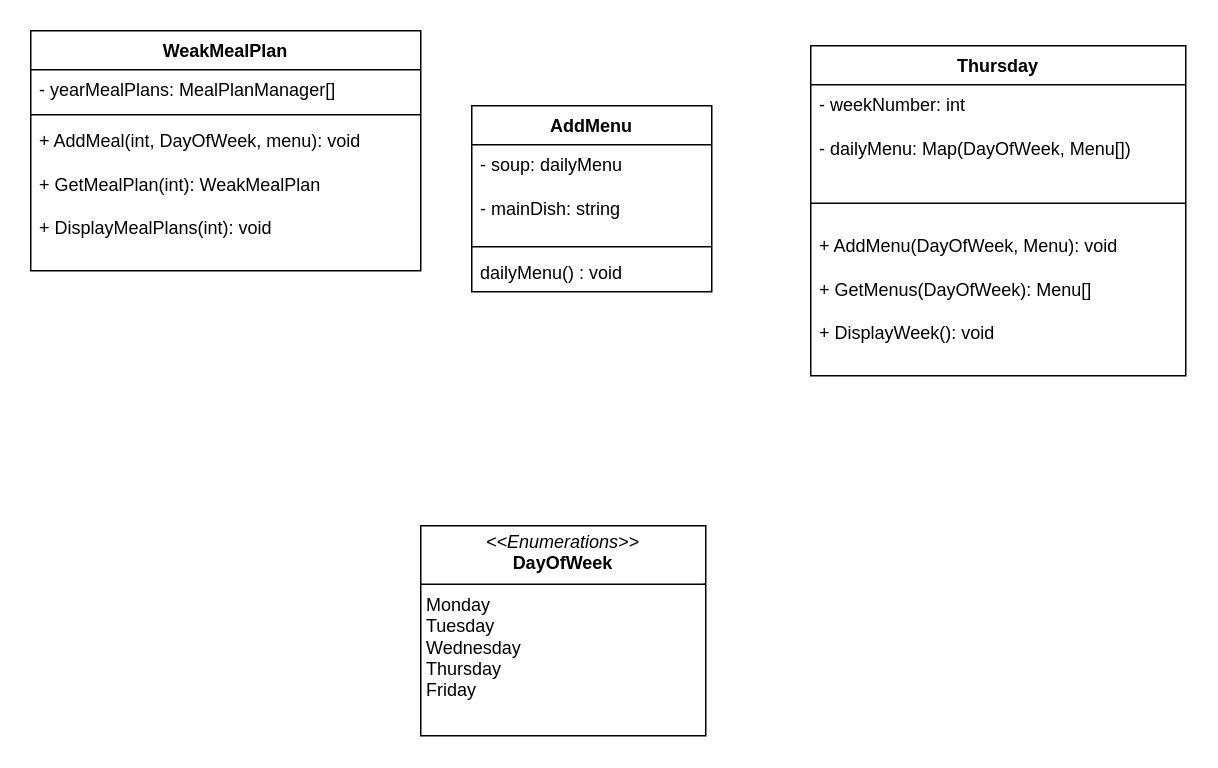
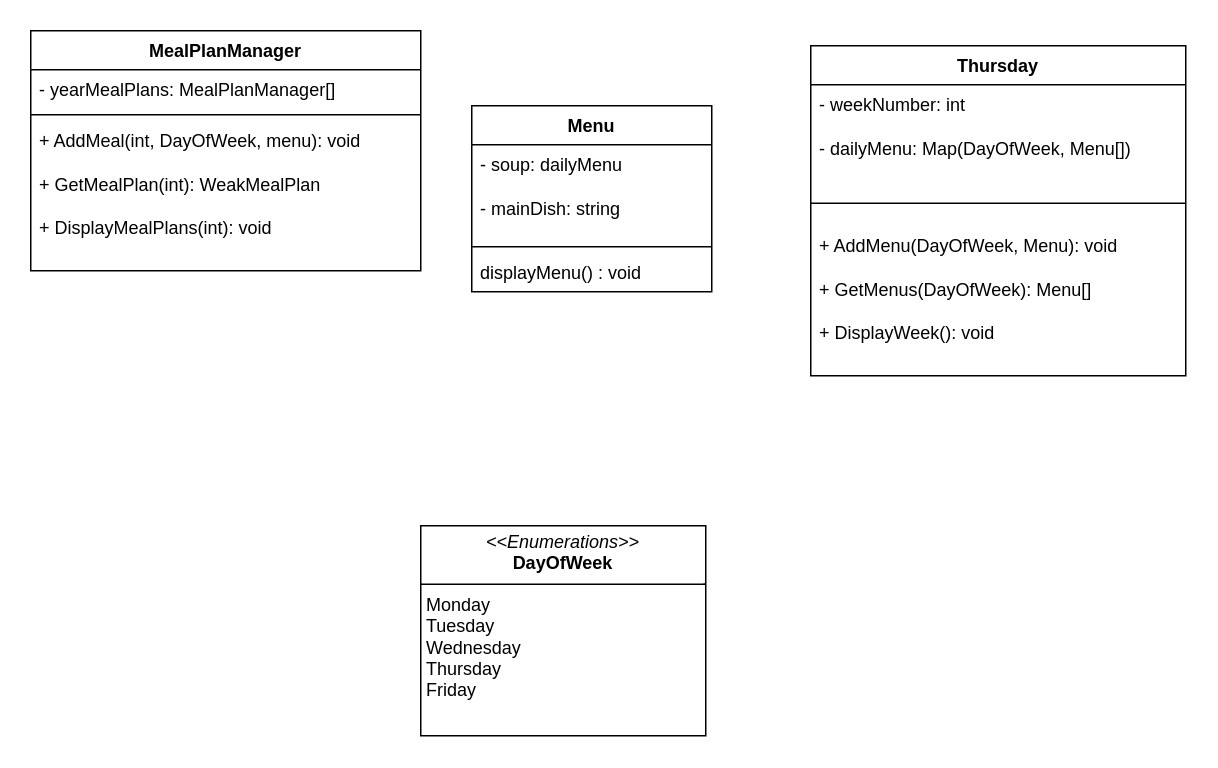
(226, 52) -> (226, 52)
(592, 127) -> (592, 127)
(557, 274) -> (568, 274)
